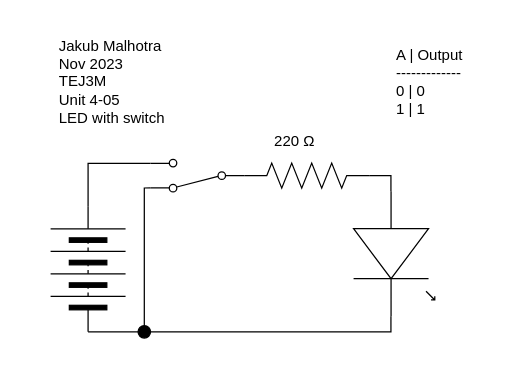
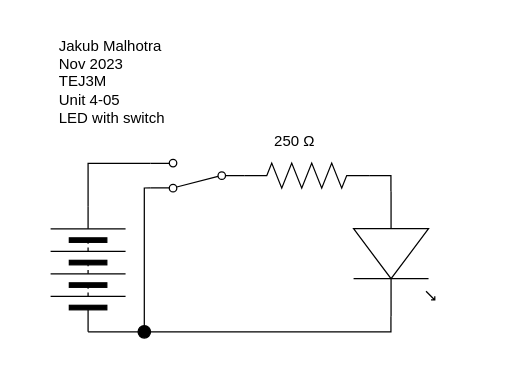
(444, 82) -> none
(295, 151) -> (295, 151)
